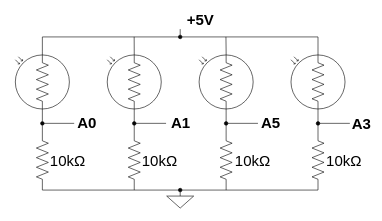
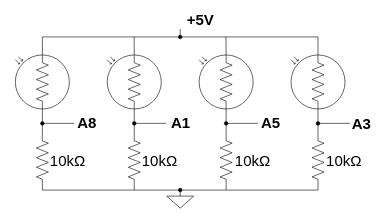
(87, 122) -> (87, 122)
